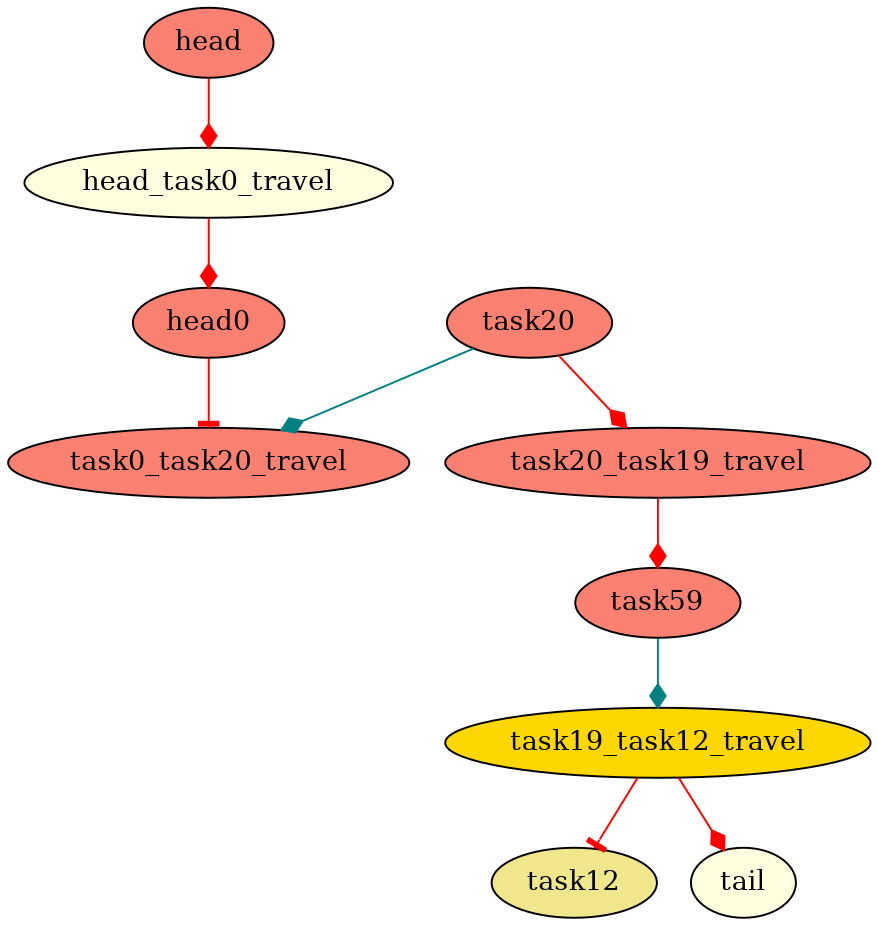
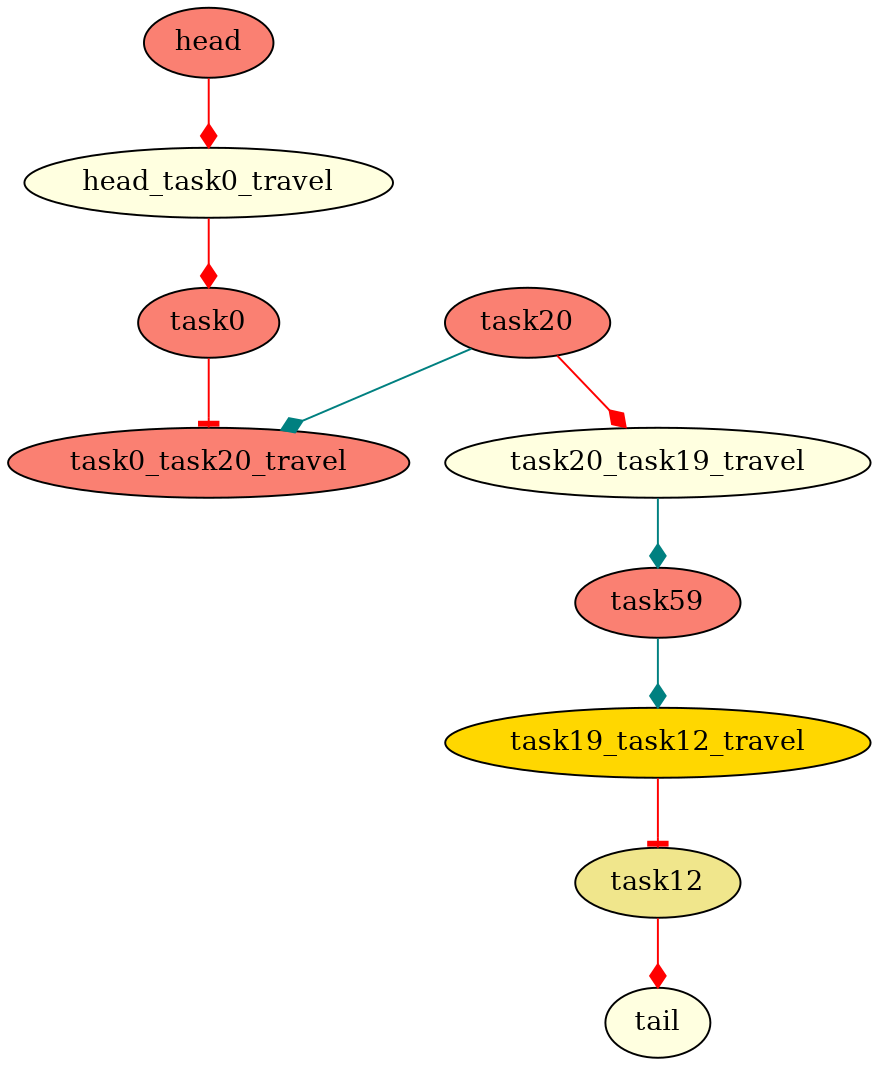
(209, 323) -> (209, 323)
(658, 463) -> (658, 463)
(658, 521) -> (658, 521)
(695, 804) -> (658, 941)
